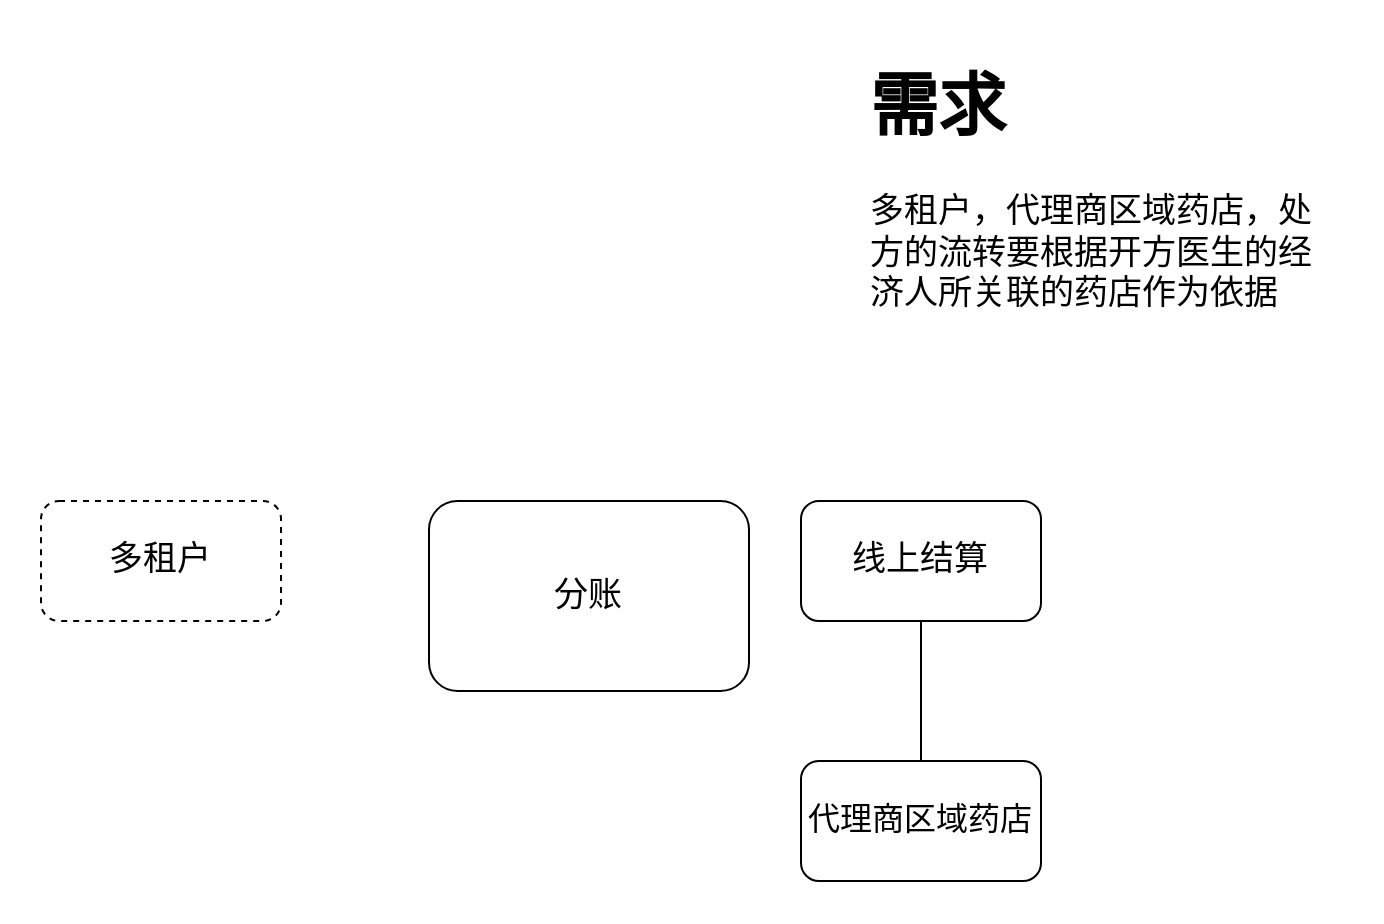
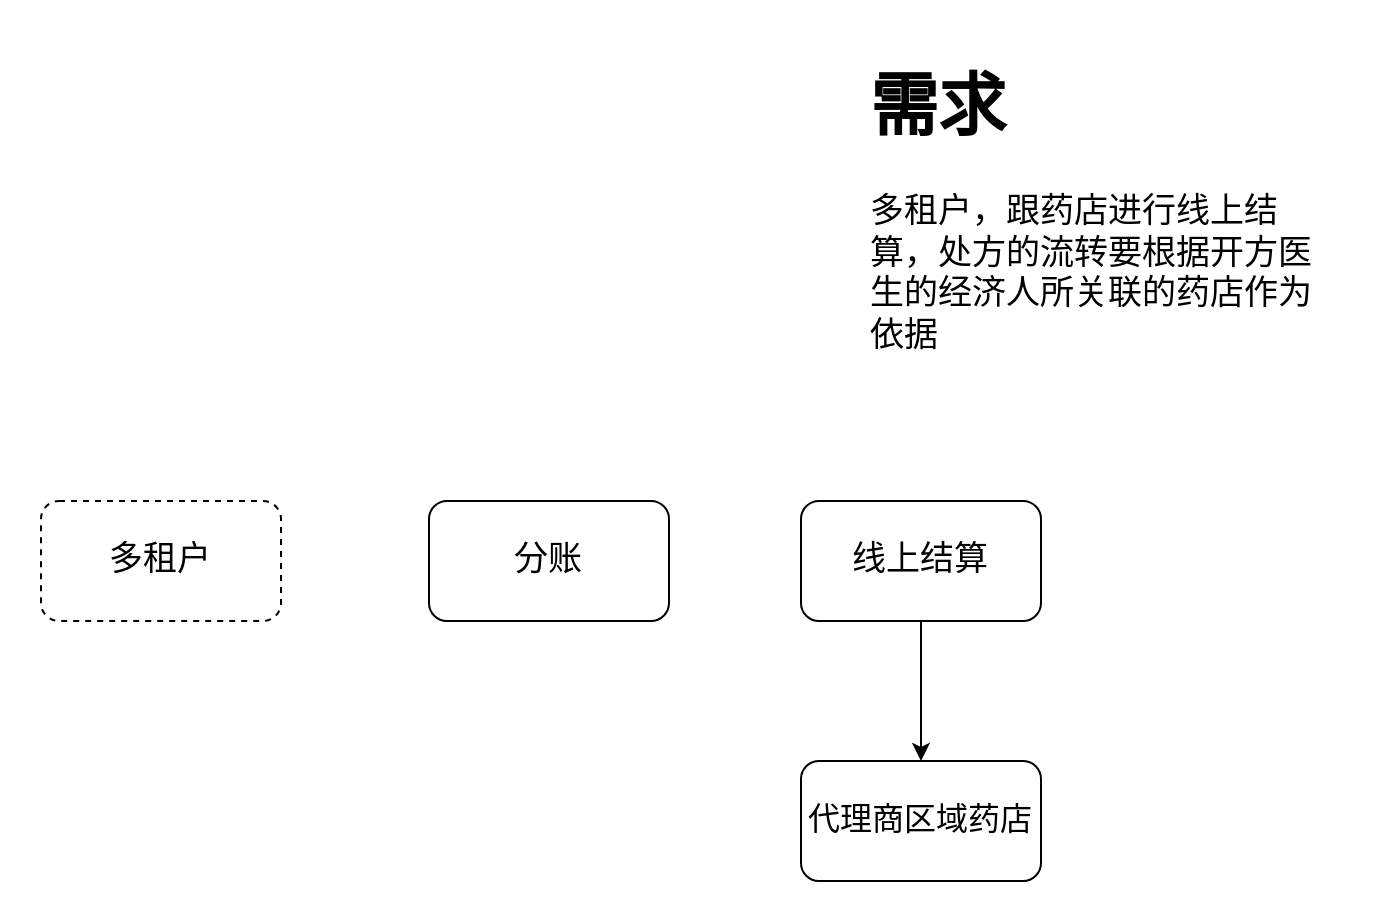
(1103, 103) -> (1103, 103)
(589, 596) -> (549, 561)
(921, 751) -> (921, 746)
